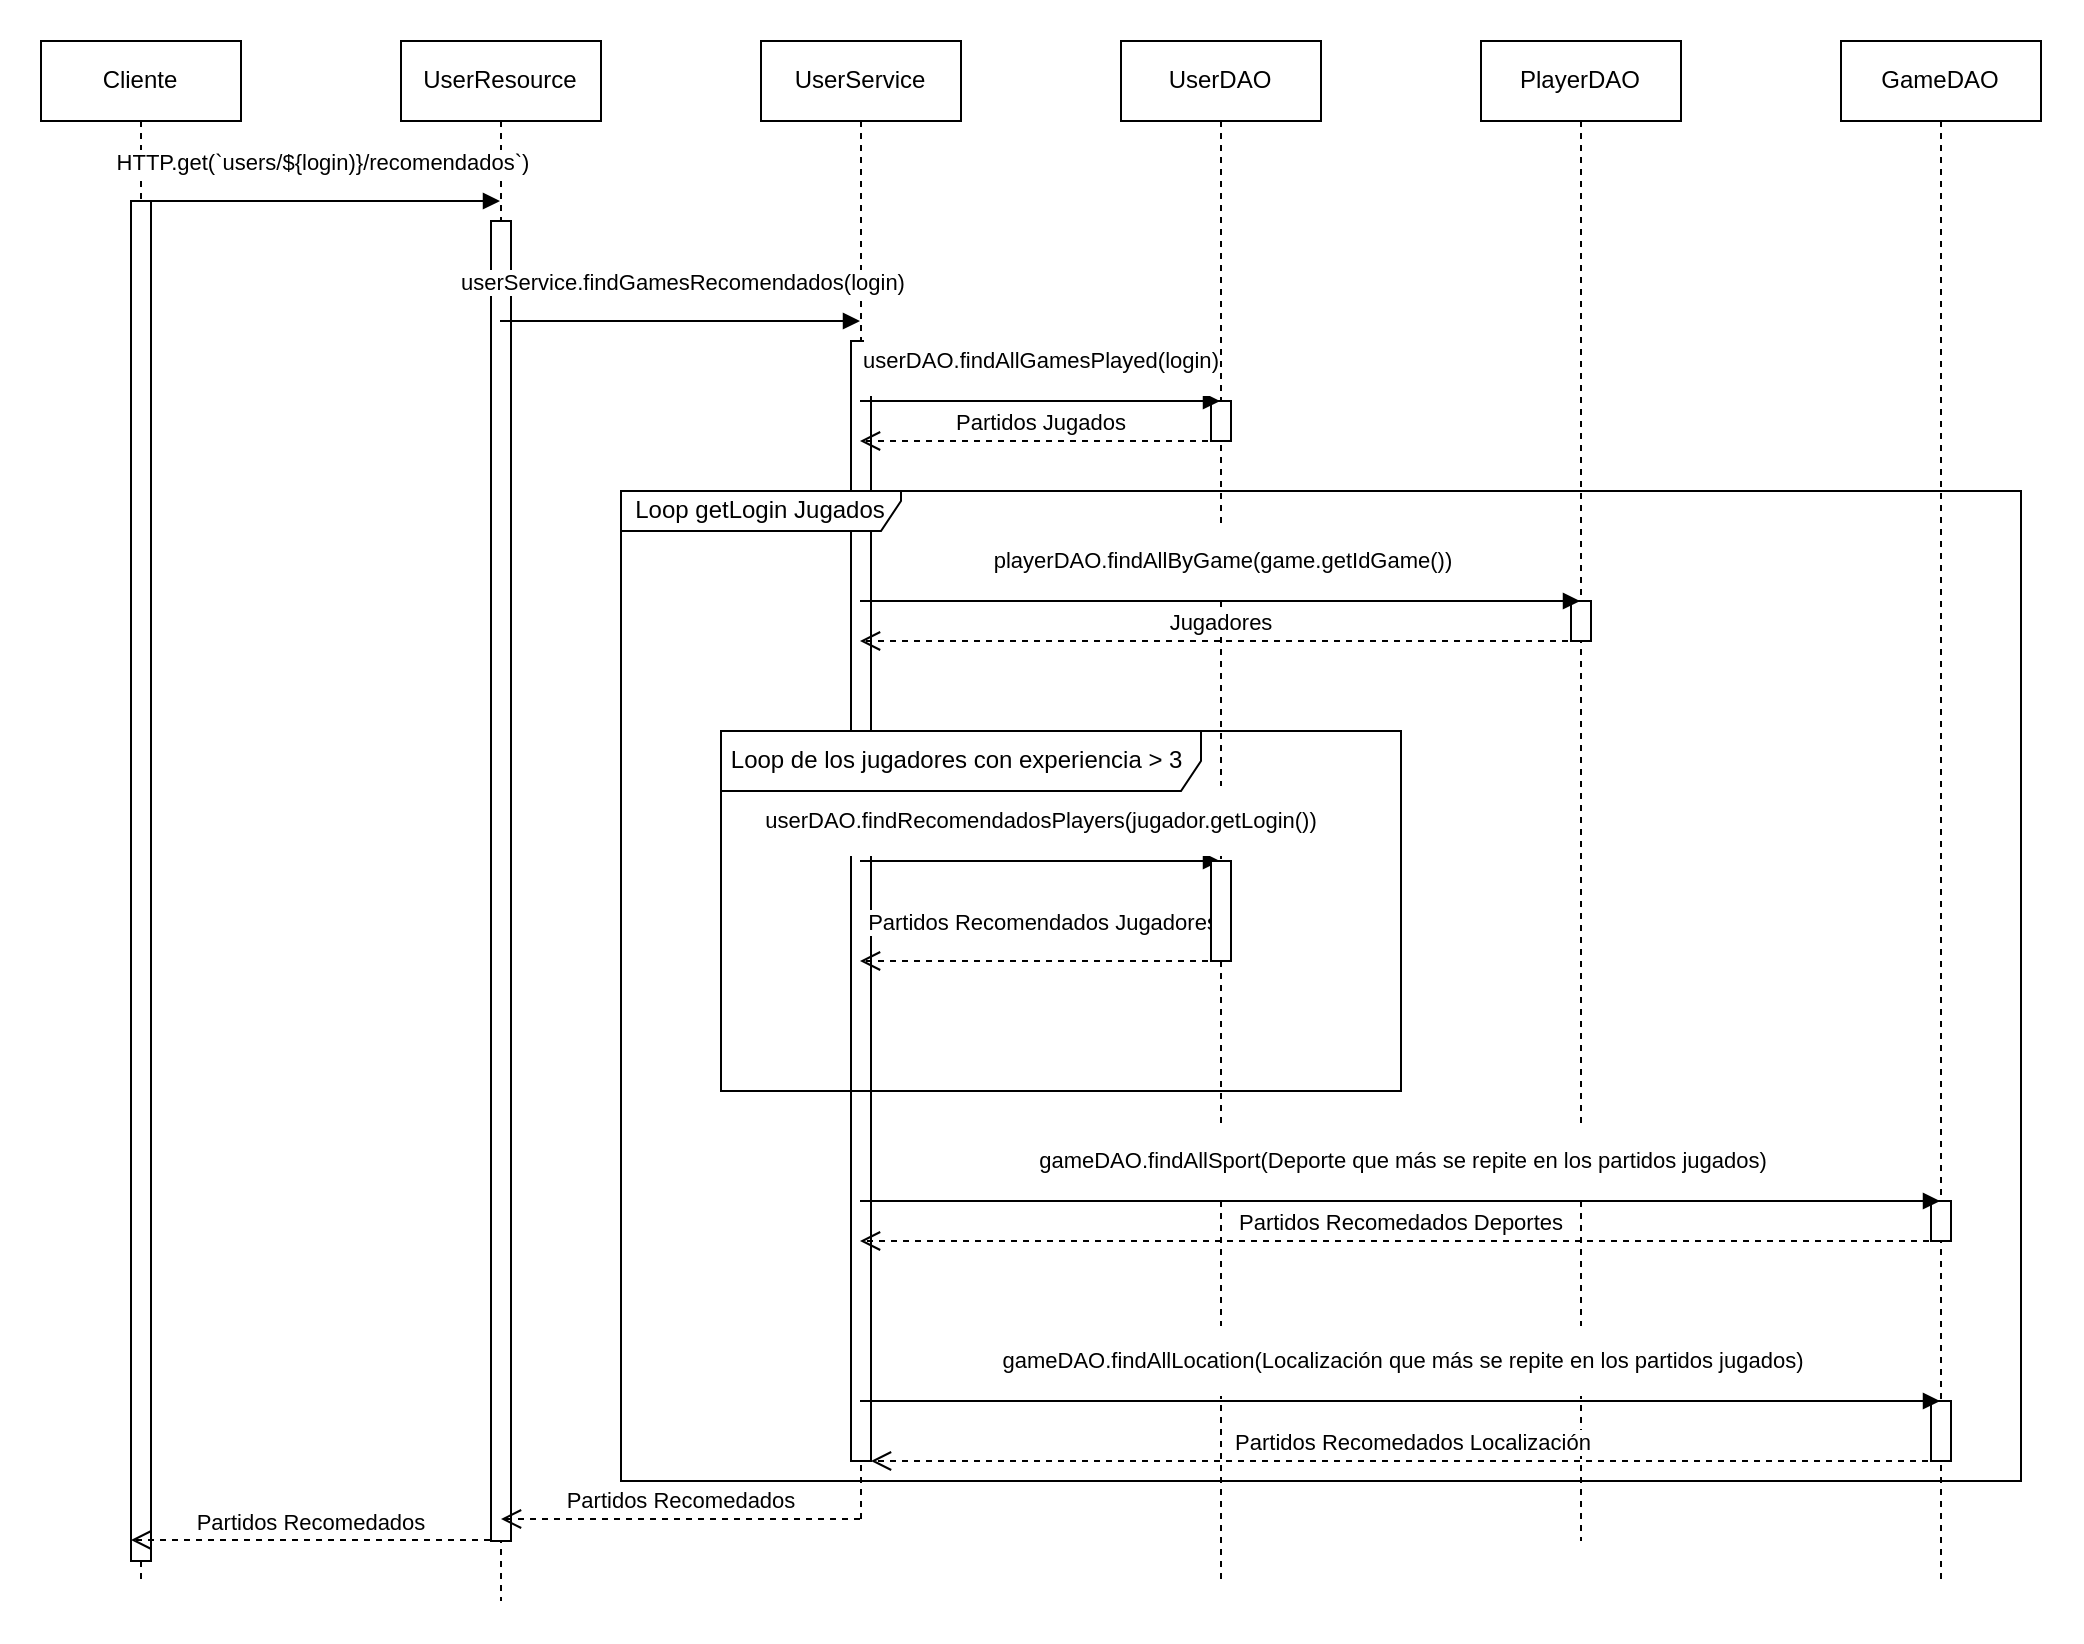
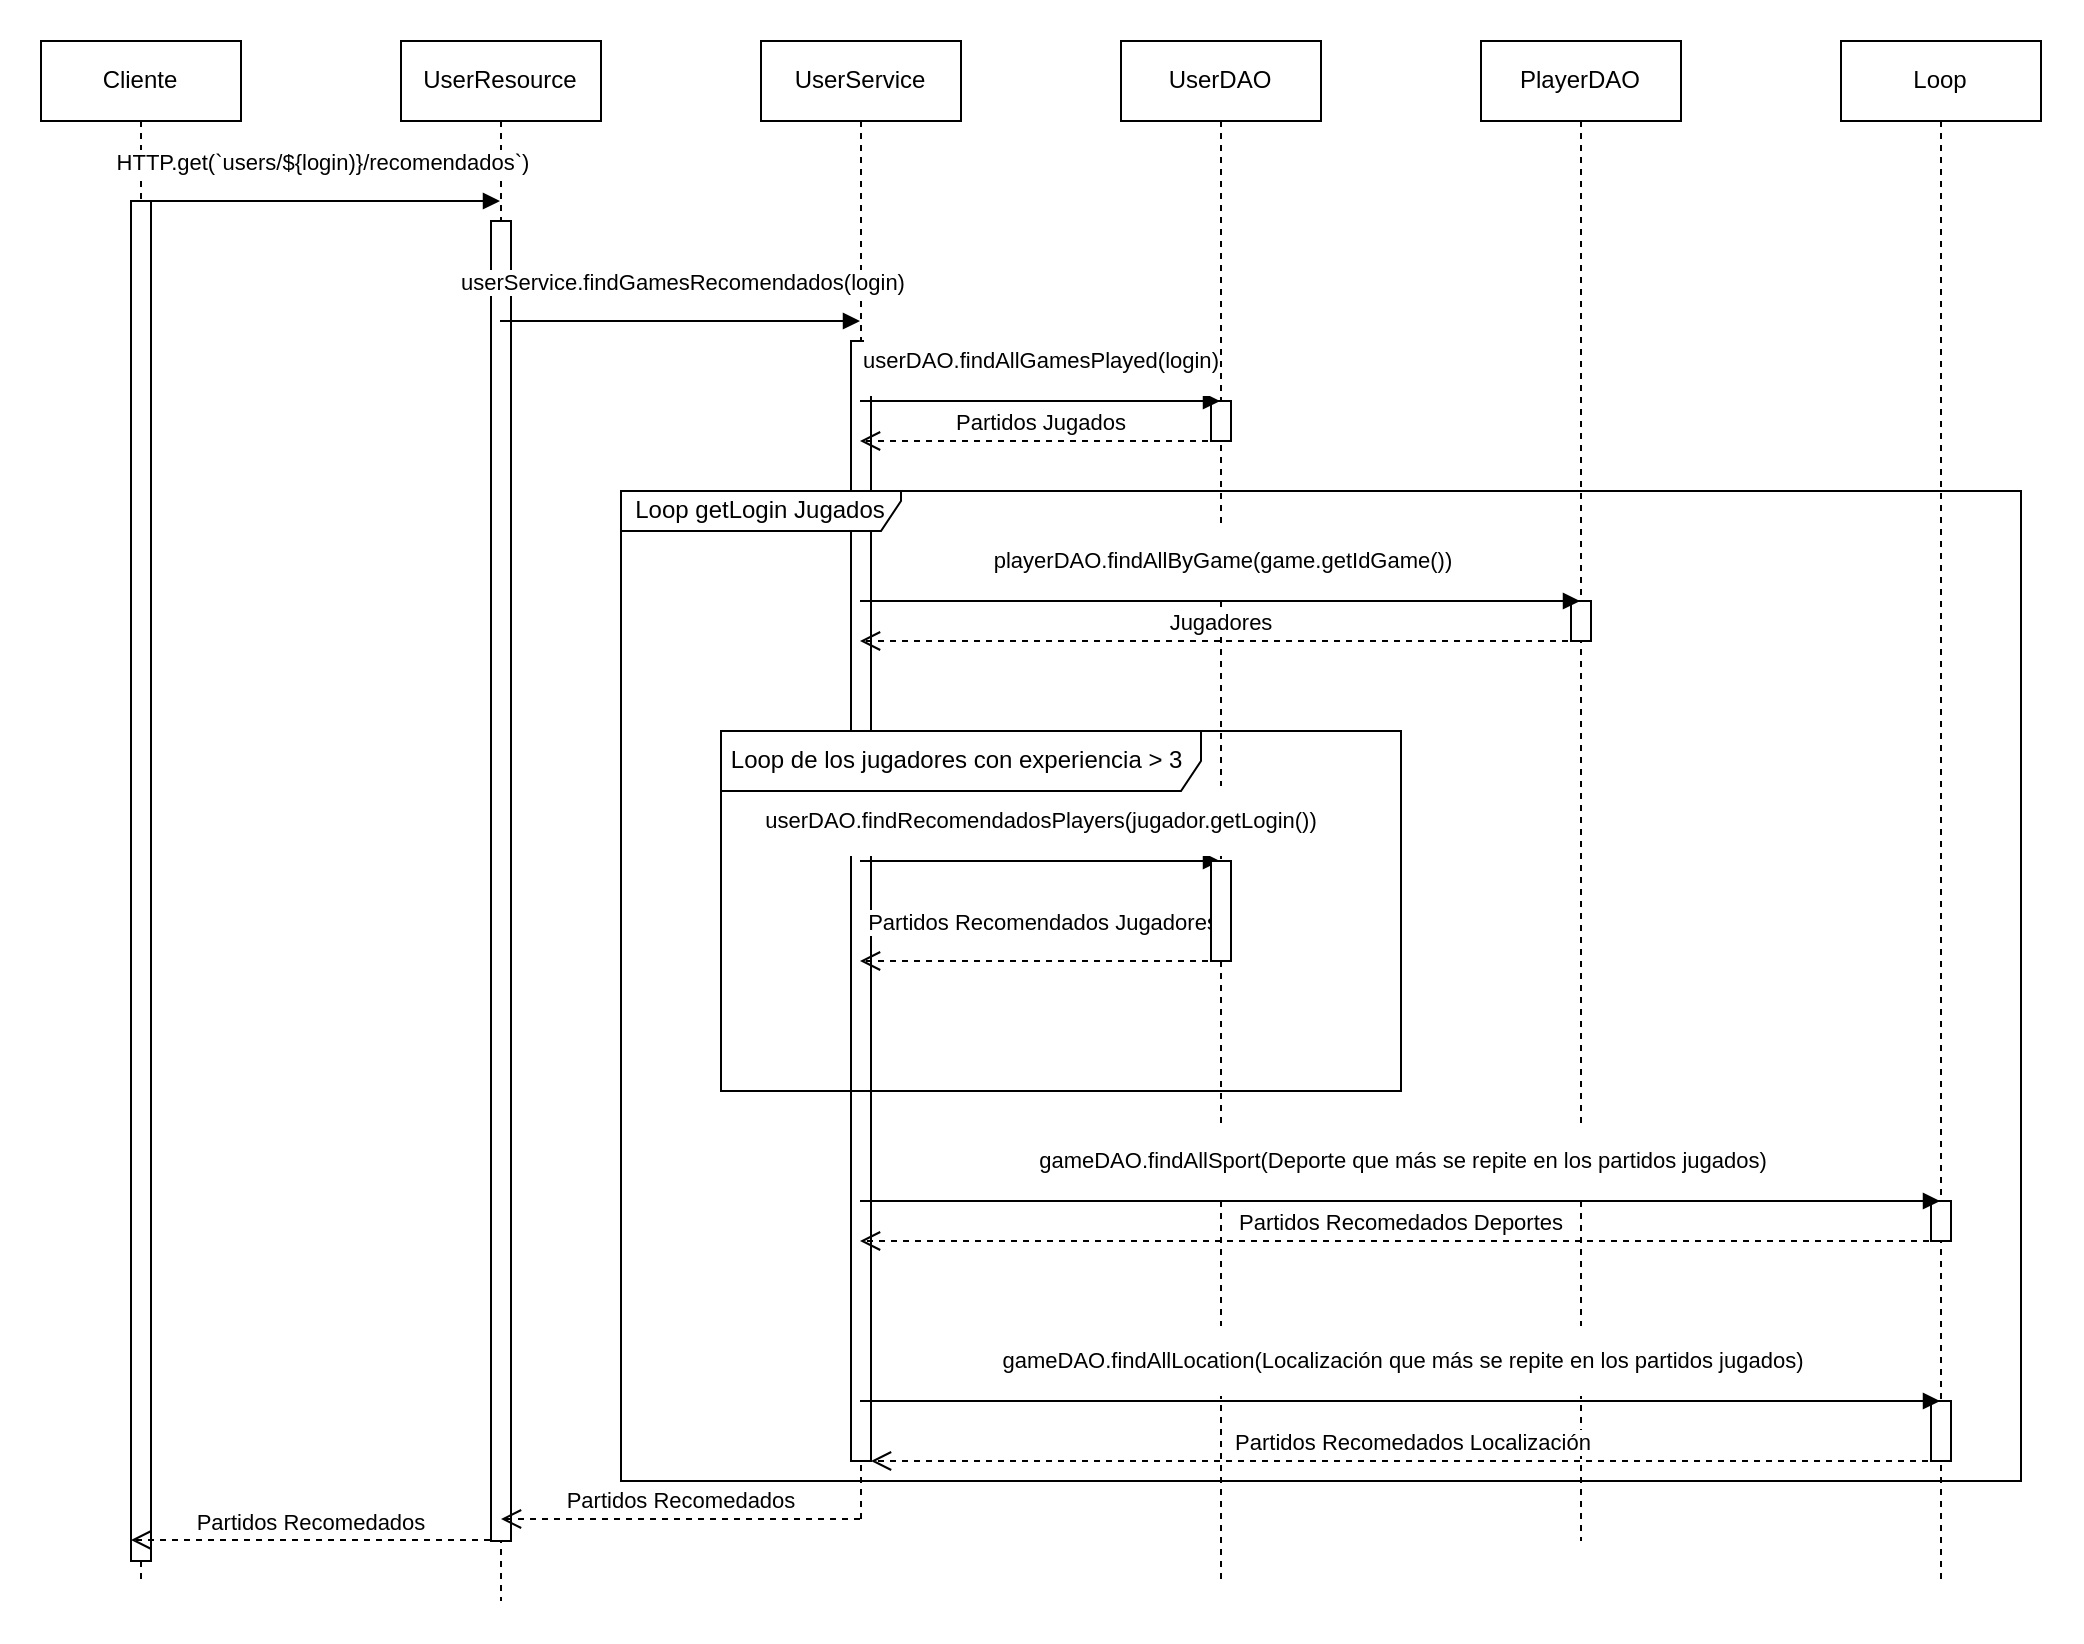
(1941, 81) -> (1941, 81)
